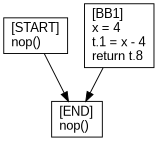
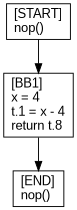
(54, 73) -> (38, 52)
